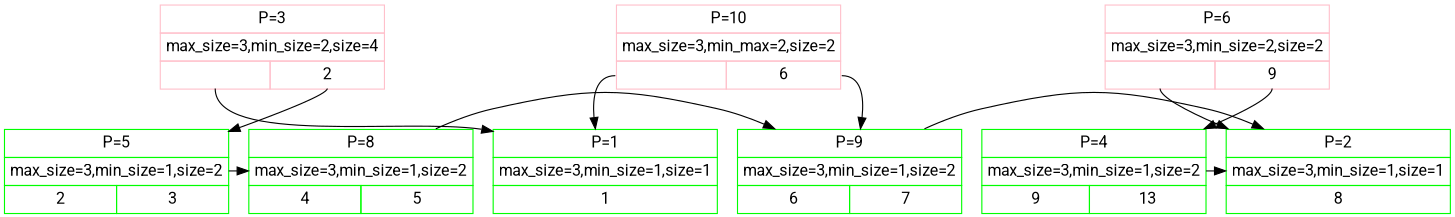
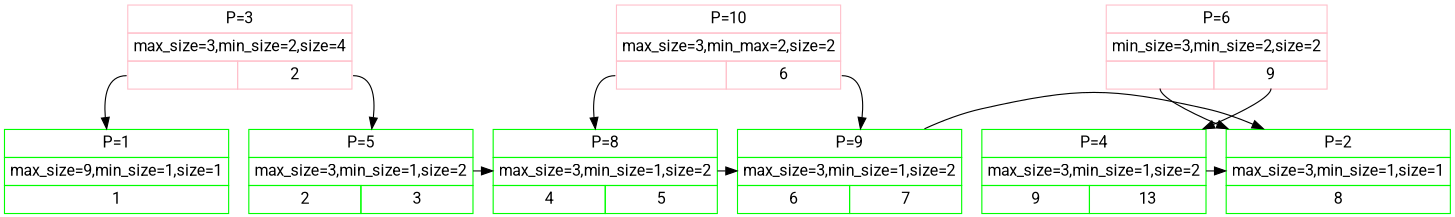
(1217, 47) -> (1217, 47)
(599, 85) -> (596, 91)
(605, 171) -> (117, 171)
